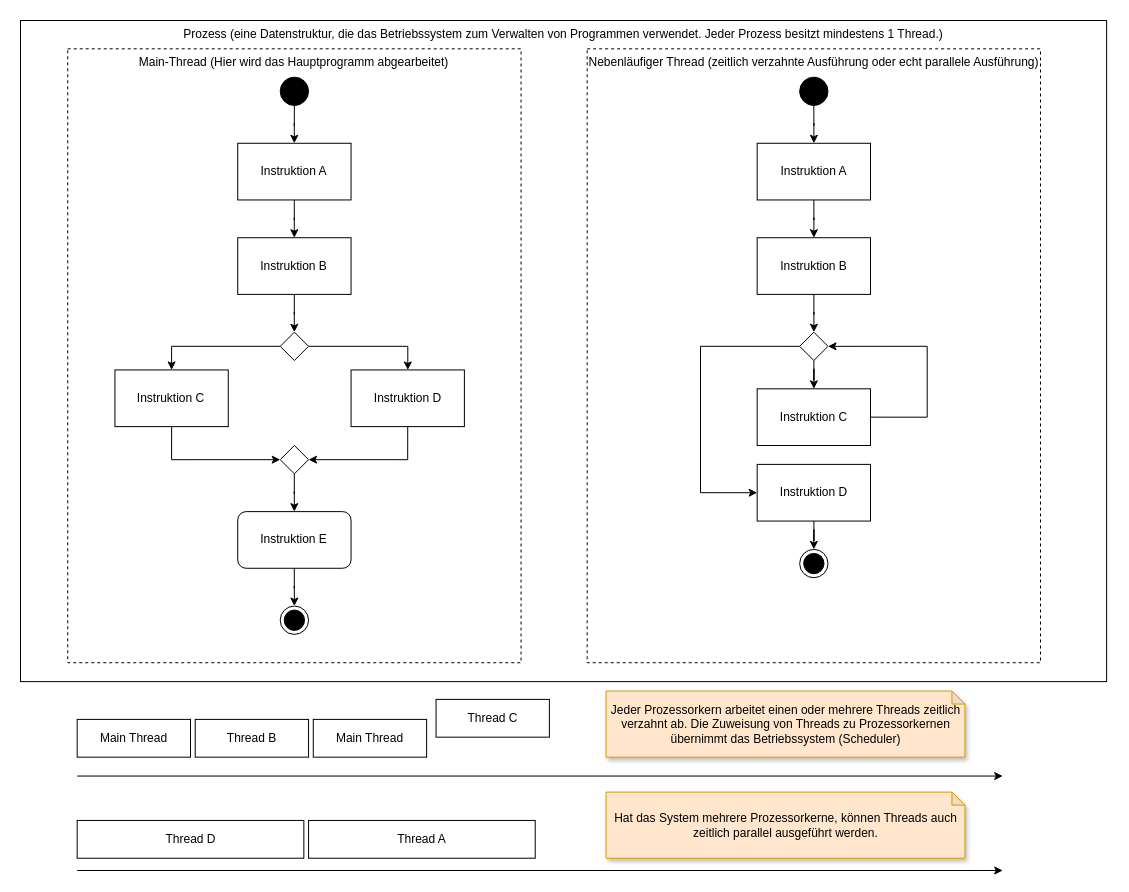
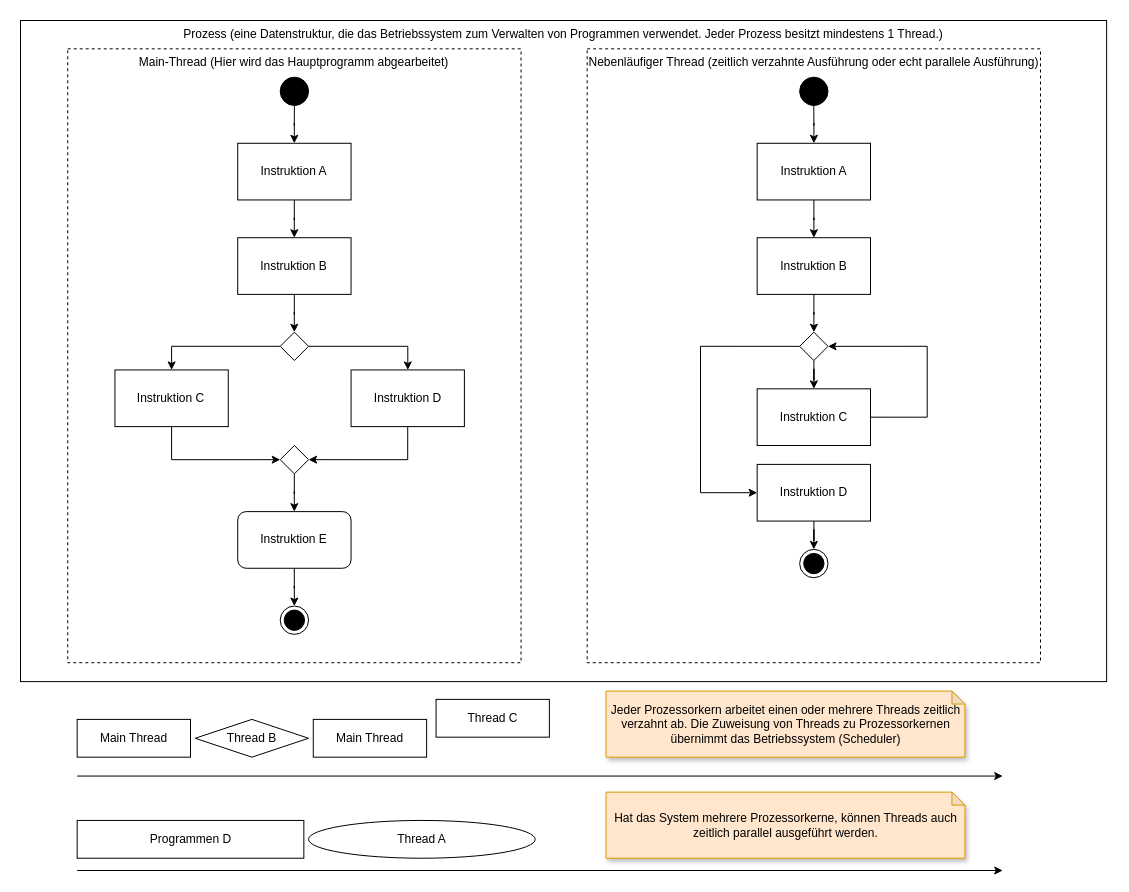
(252, 738) -> (252, 738)
(422, 839) -> (422, 839)
(191, 840) -> (191, 840)
